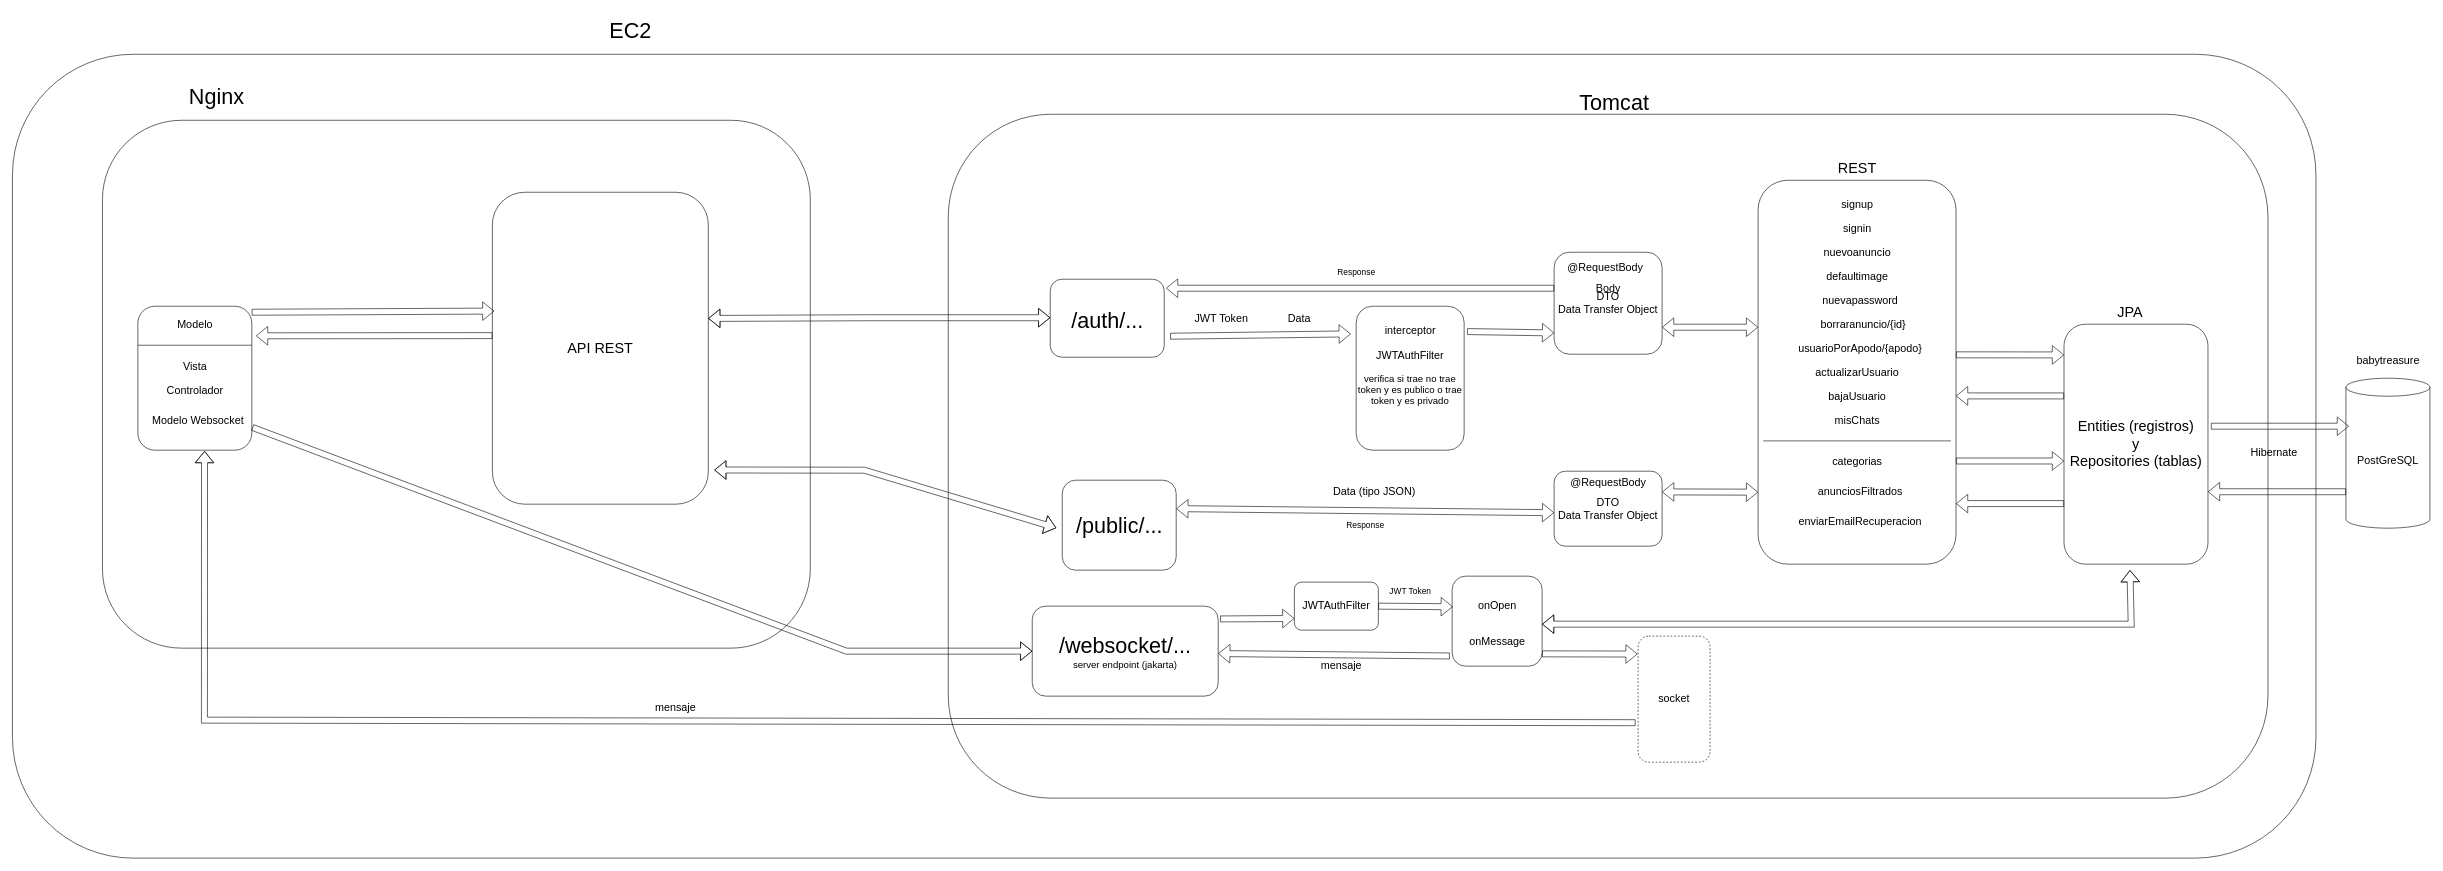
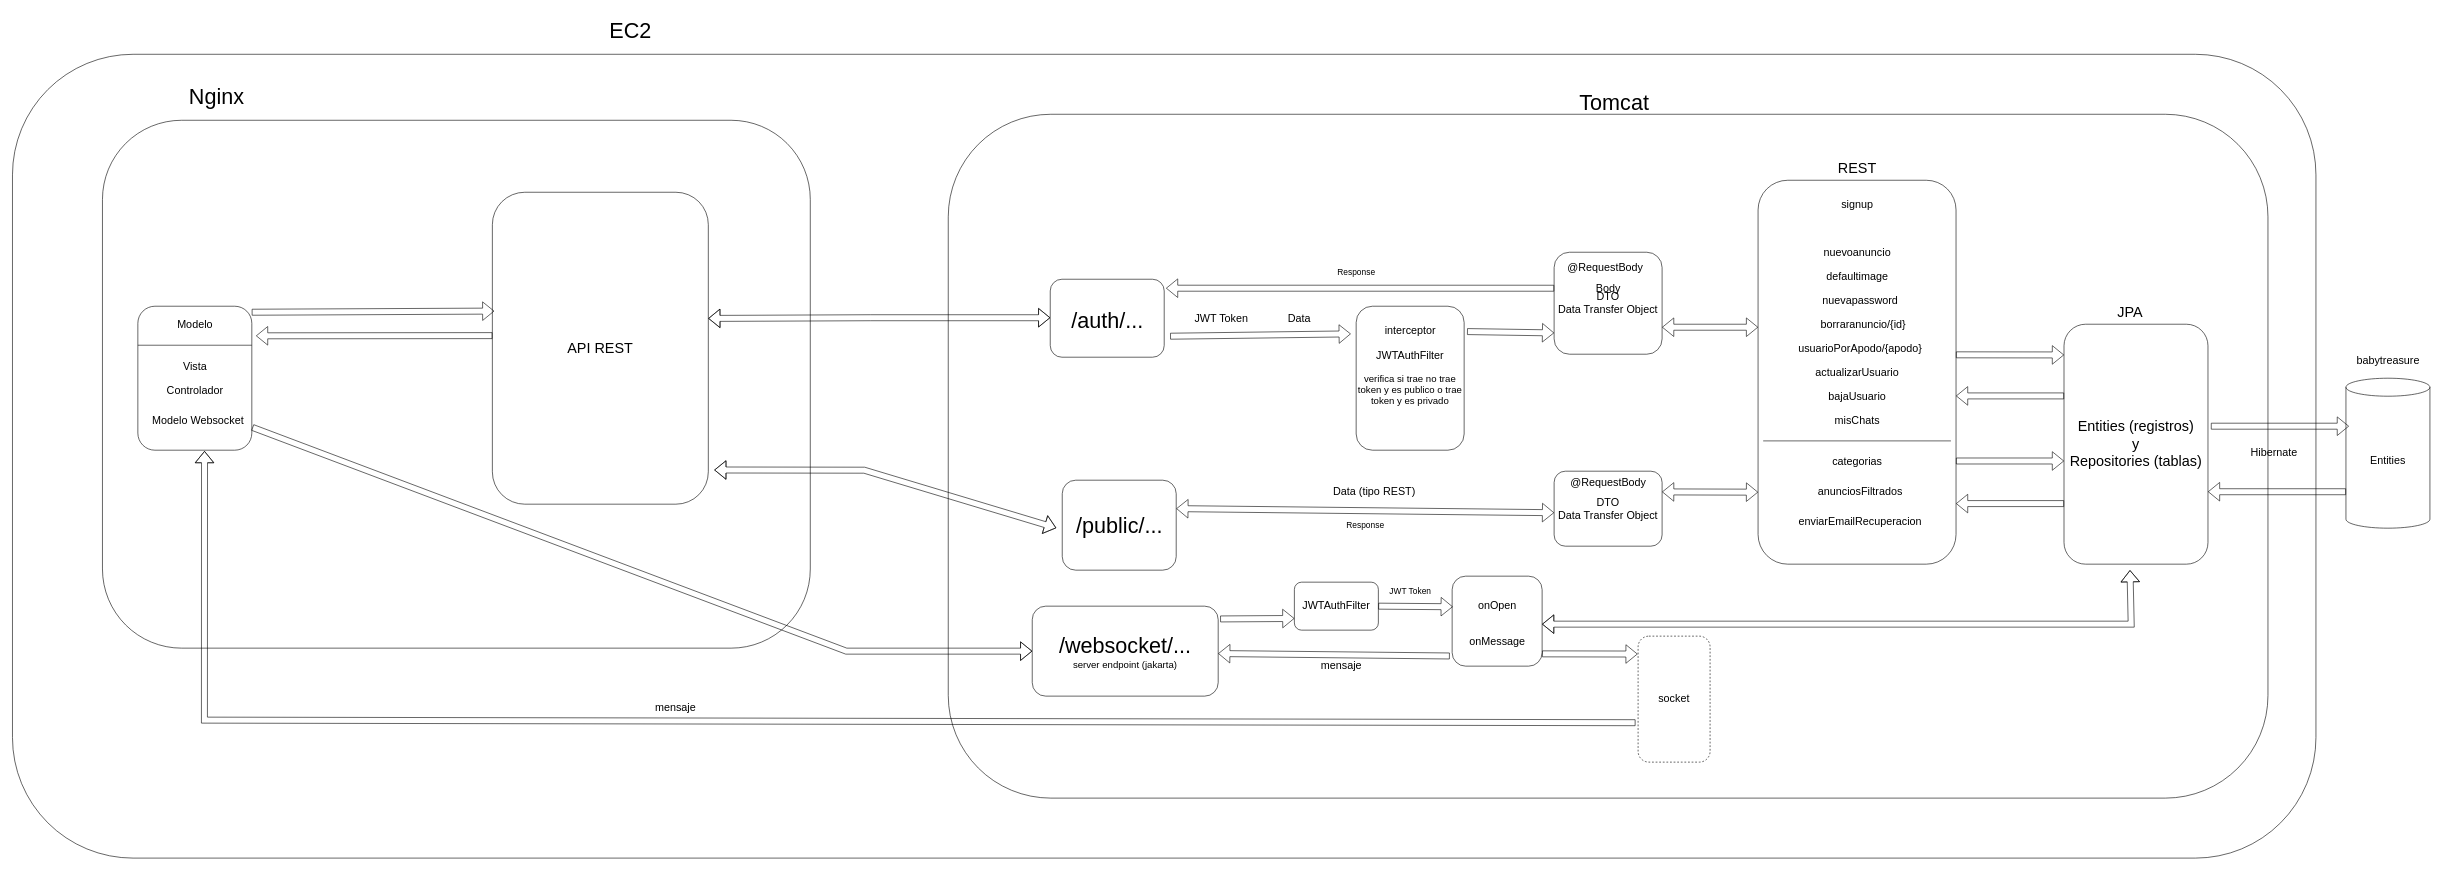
(1857, 228) -> none
(2388, 461) -> (2388, 461)
(1375, 492) -> (1375, 492)
